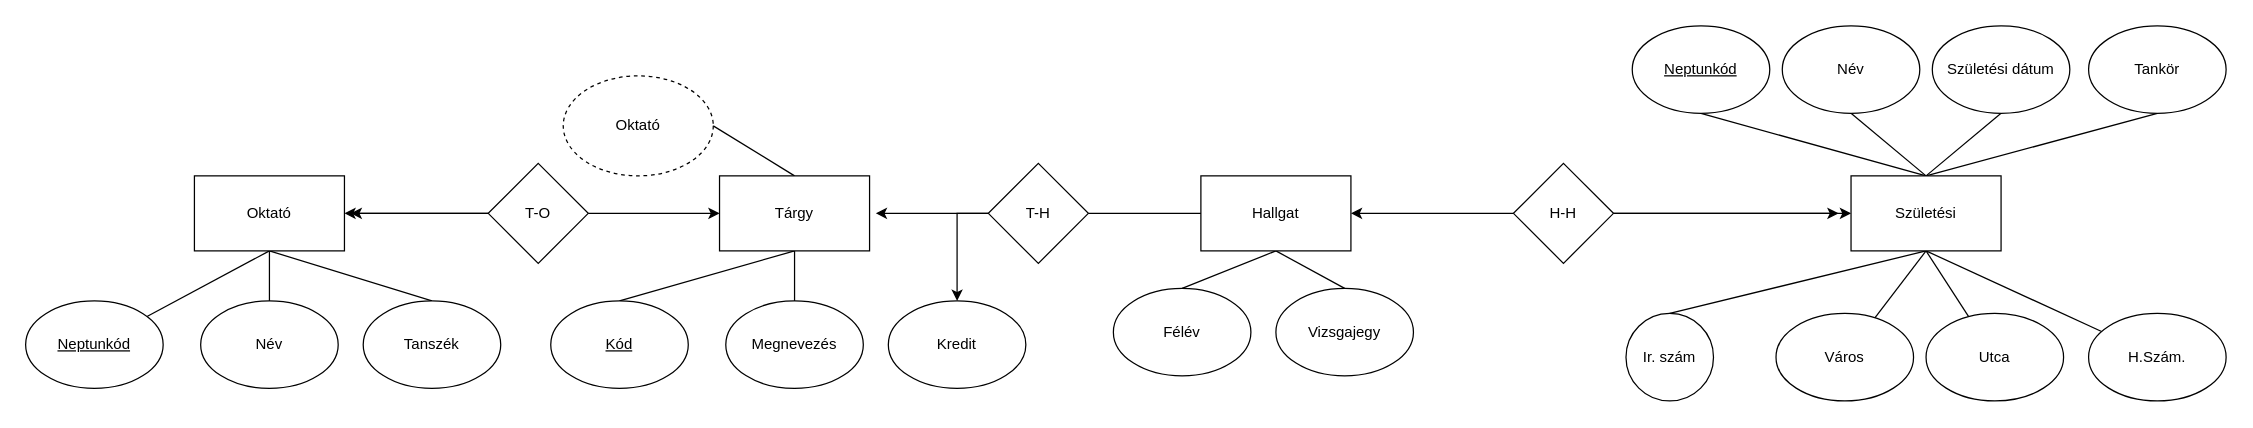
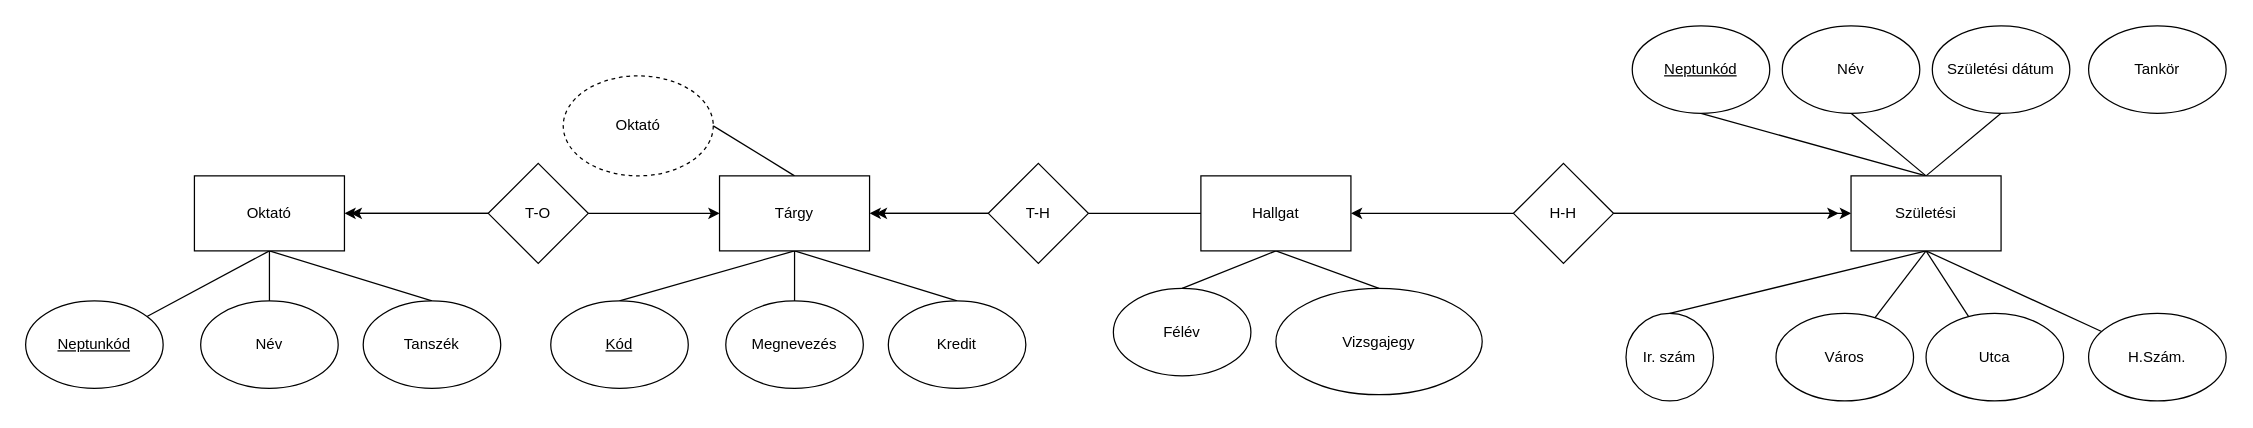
(2043, 144) -> none
(957, 253) -> (879, 213)
none -> (877, 276)
(1344, 332) -> (1379, 341)
